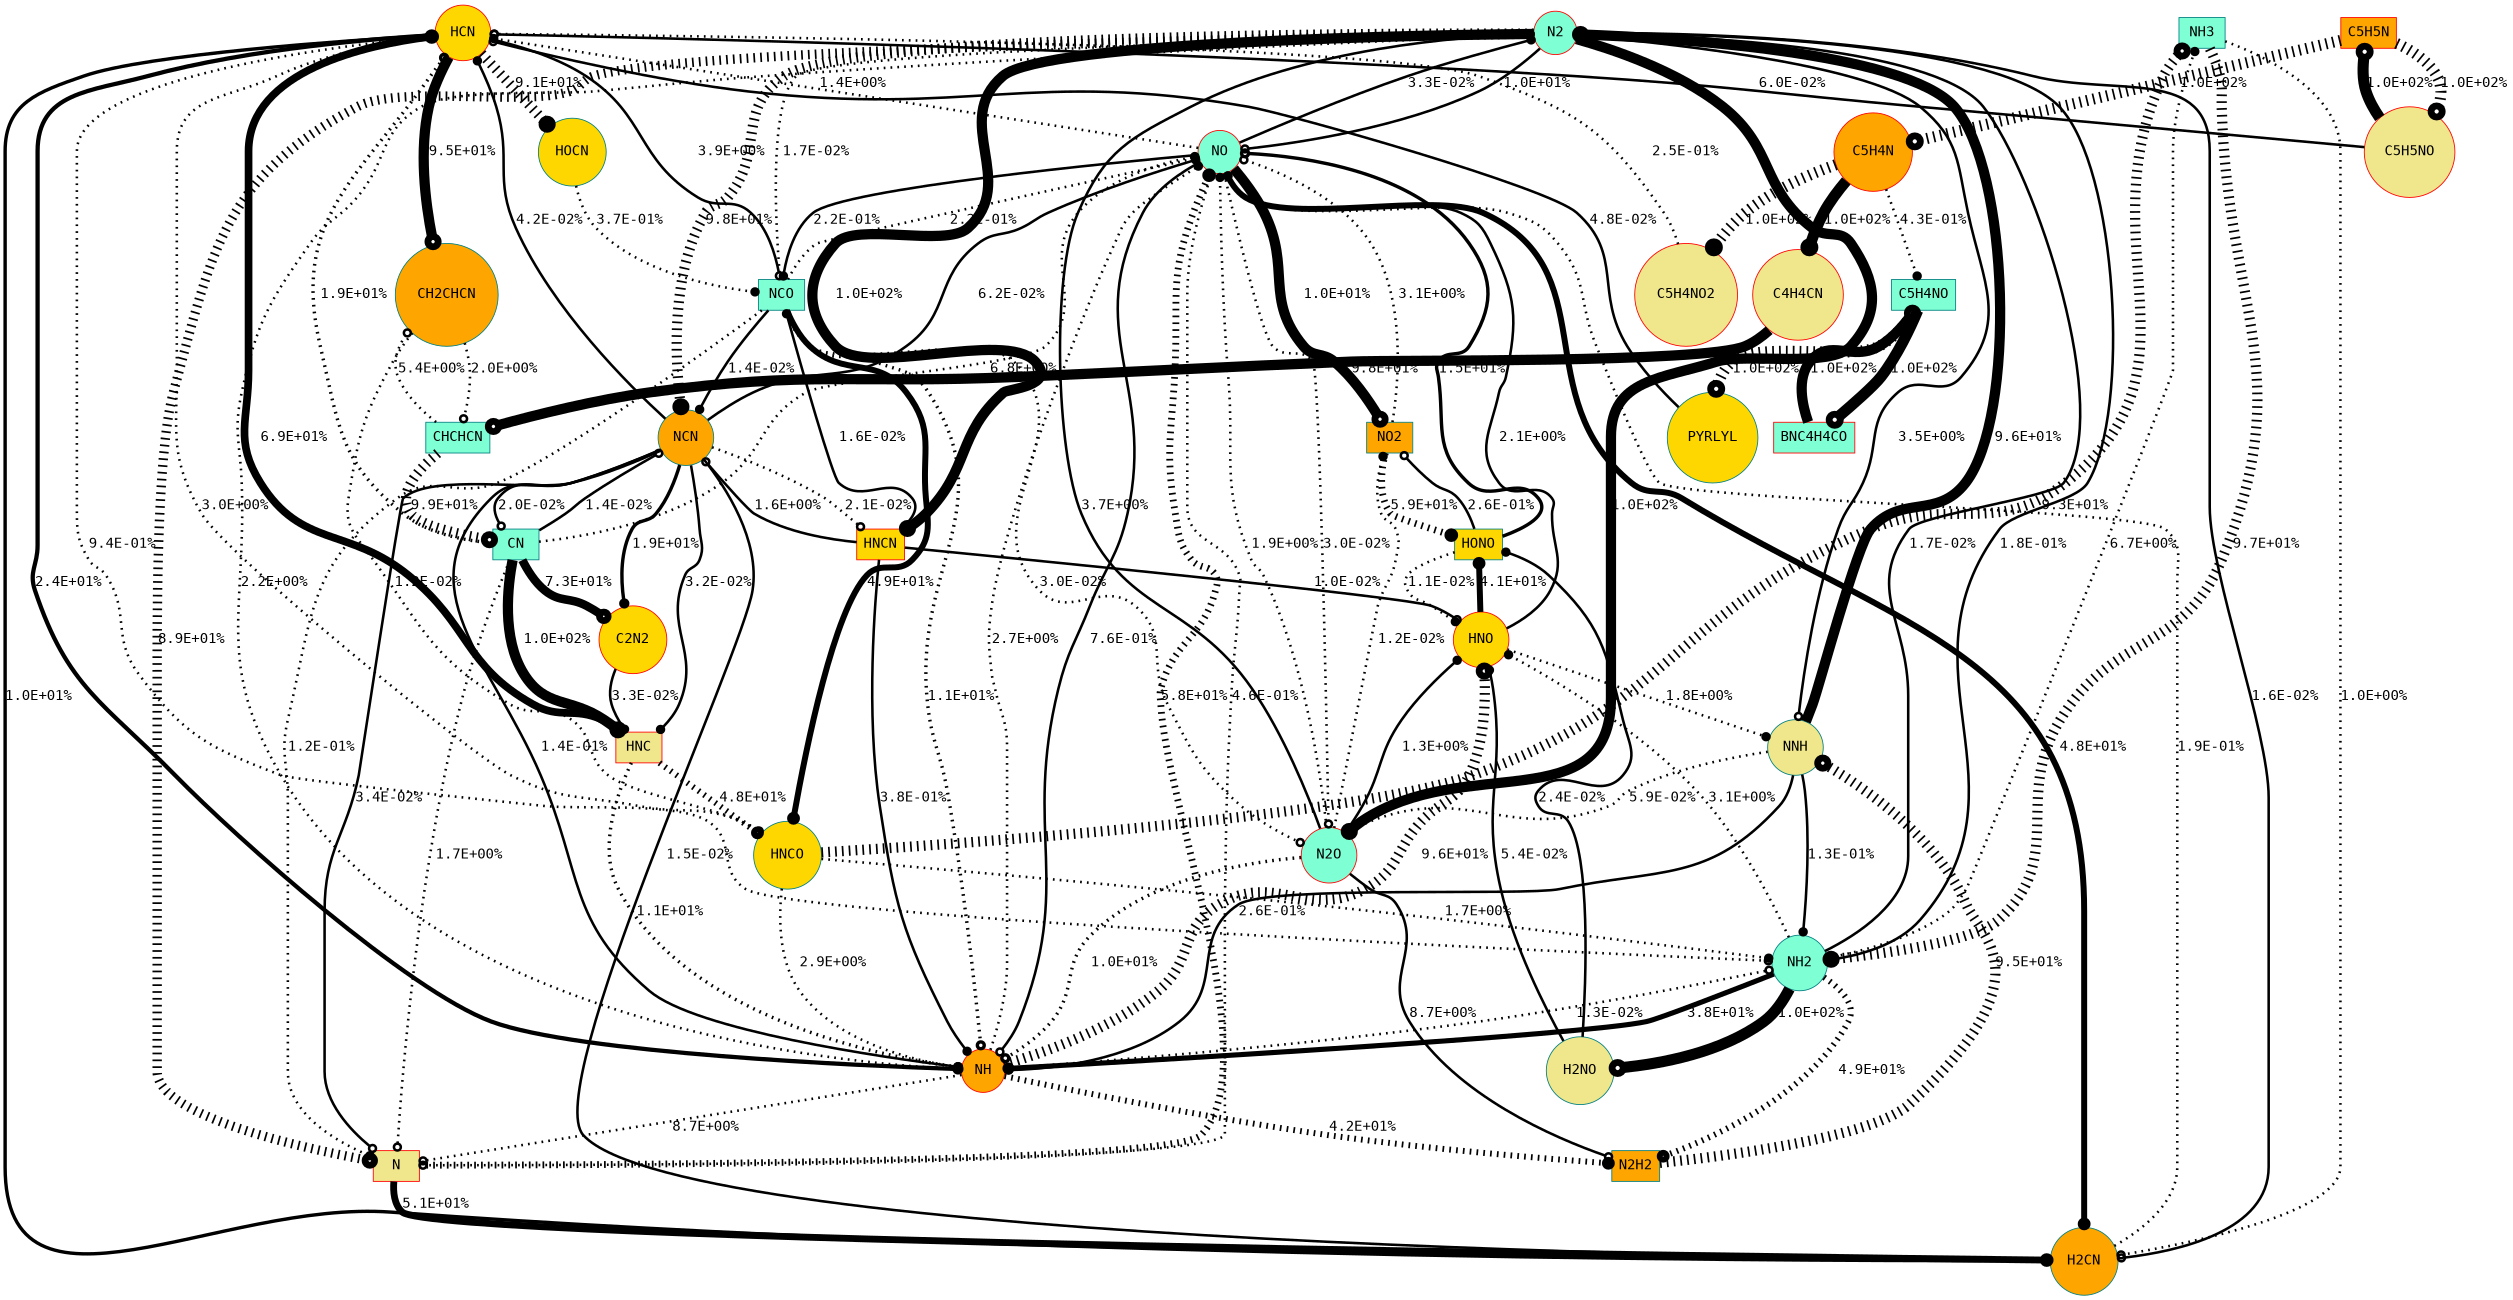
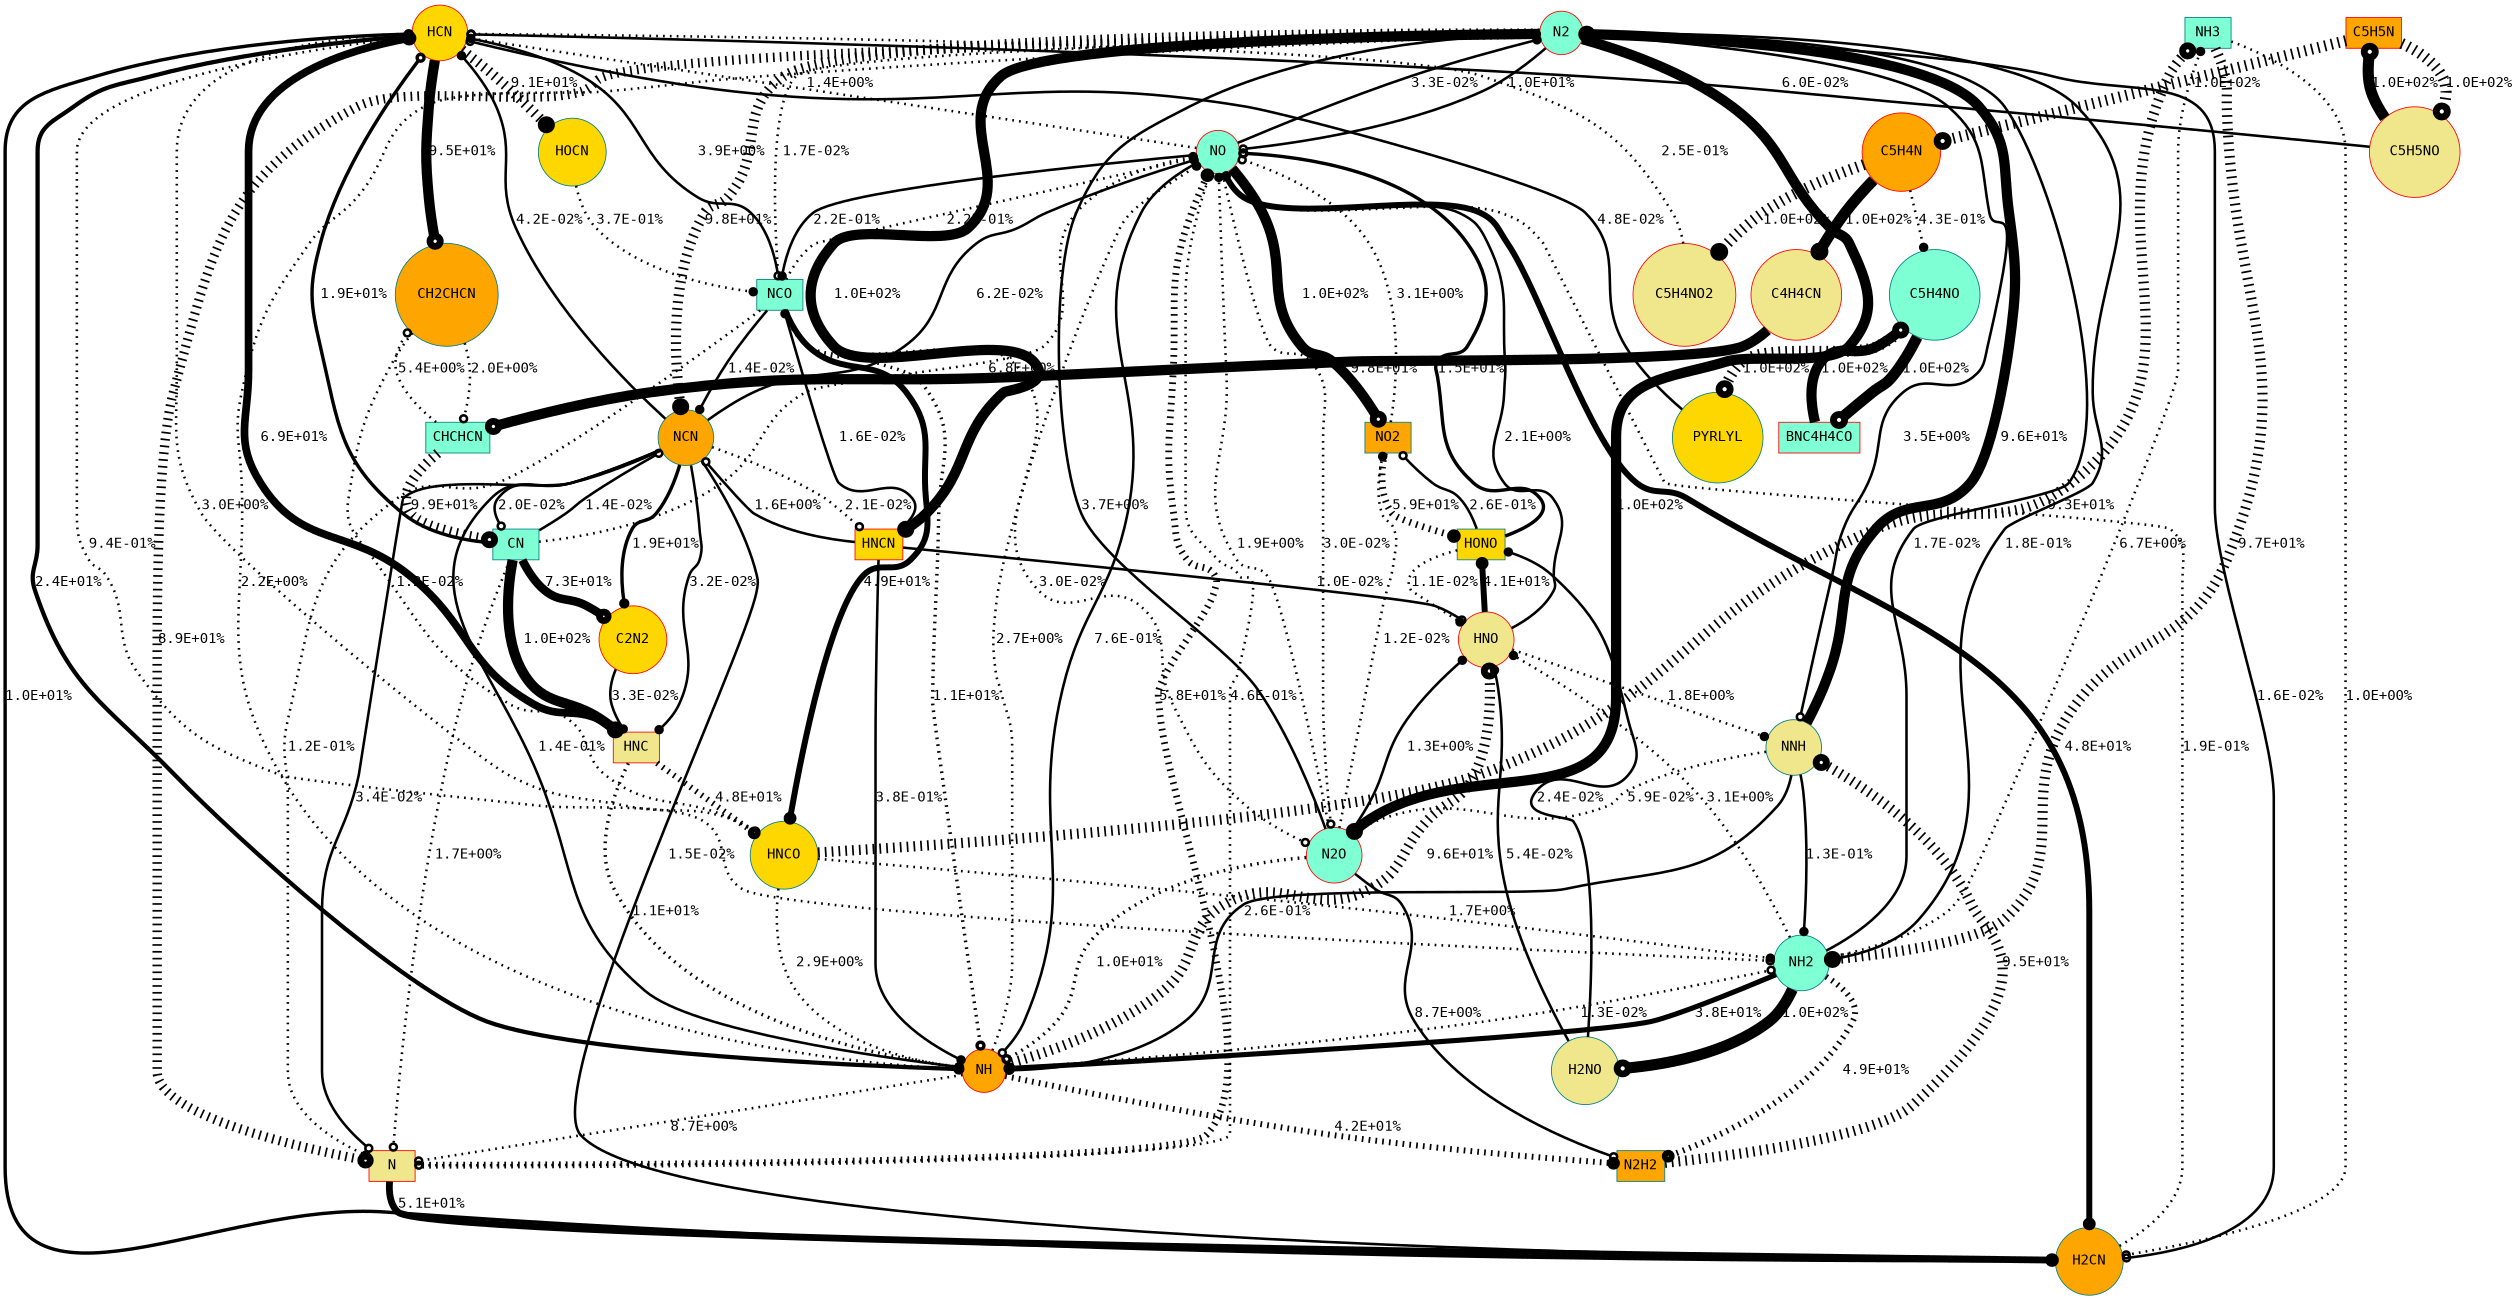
(1337, 295) -> (1335, 295)
(1924, 295) -> (1935, 295)
(317, 328) -> (318, 334)
(1481, 640) -> (1486, 640)
